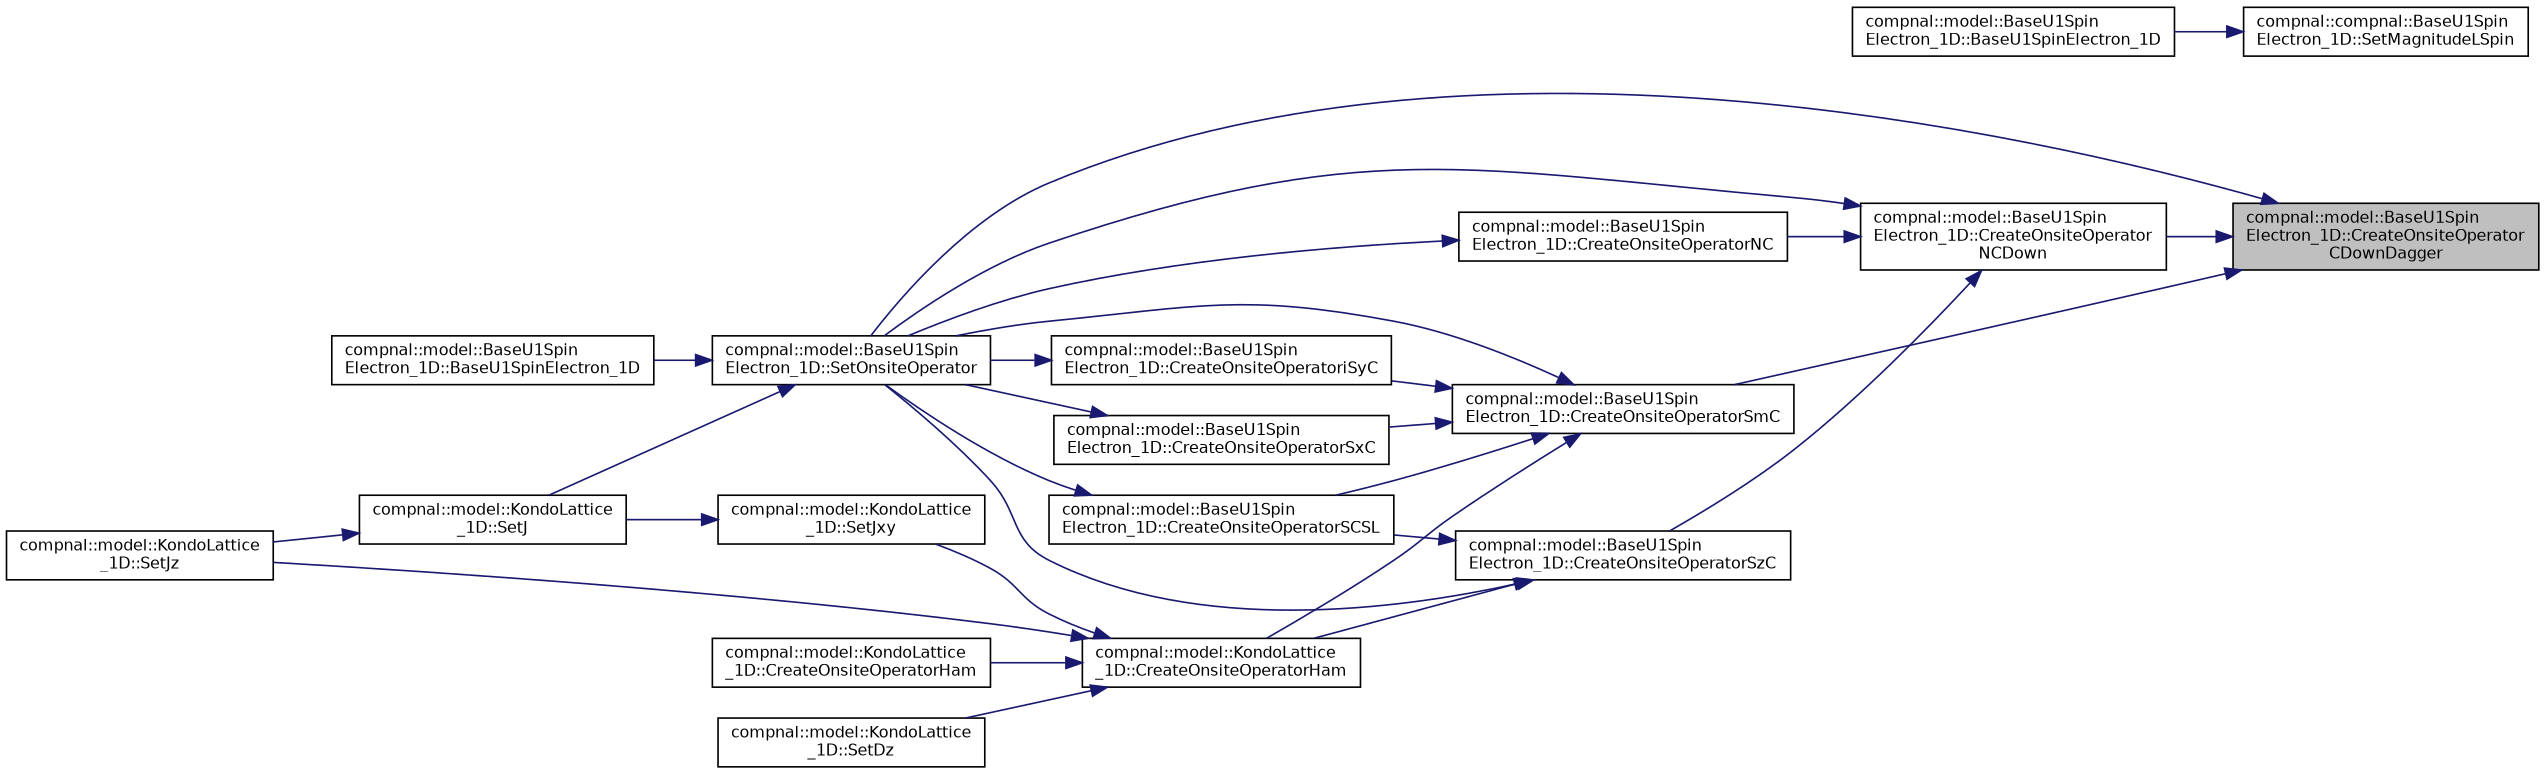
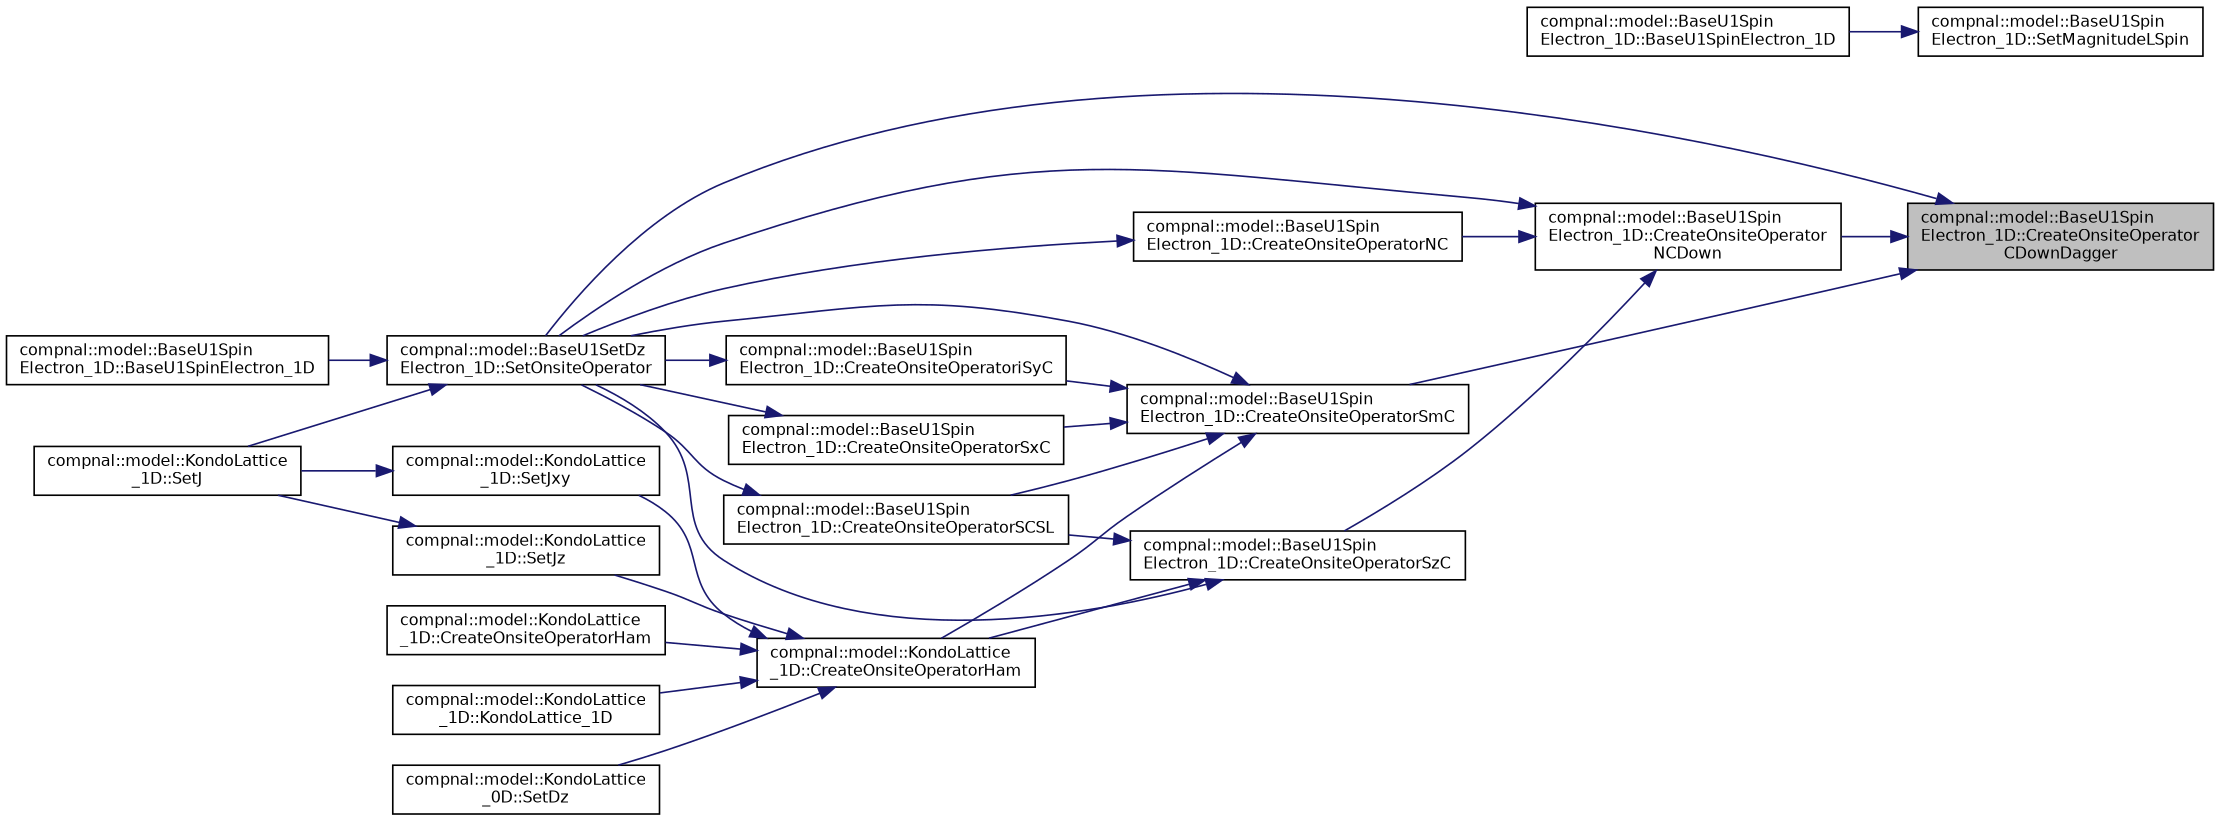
(2386, 32) -> (2061, 32)
(851, 360) -> (526, 360)
(308, 538) -> (339, 509)
none -> (526, 710)
(851, 742) -> (526, 790)
